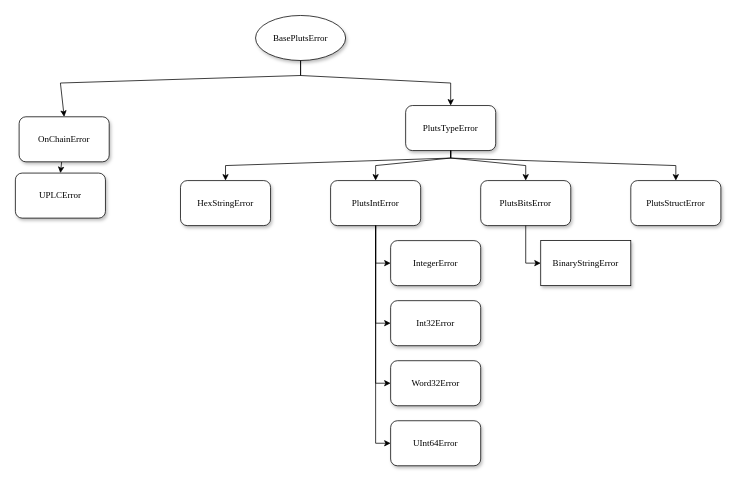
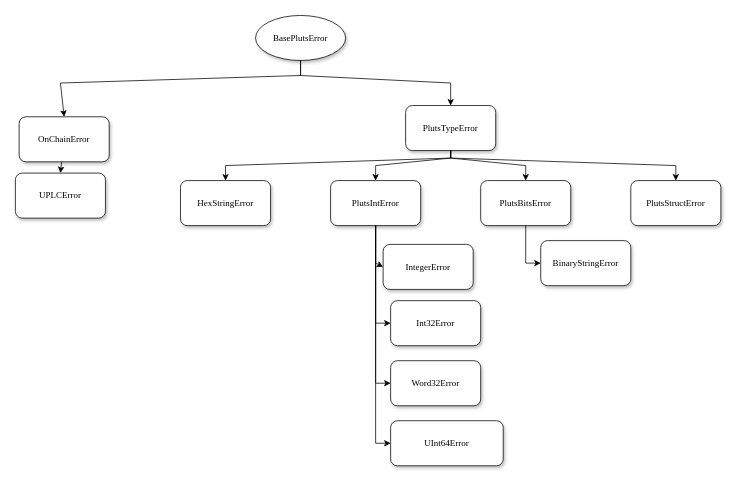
(435, 263) -> (428, 267)
(585, 263) -> (585, 263)
(435, 443) -> (447, 443)
